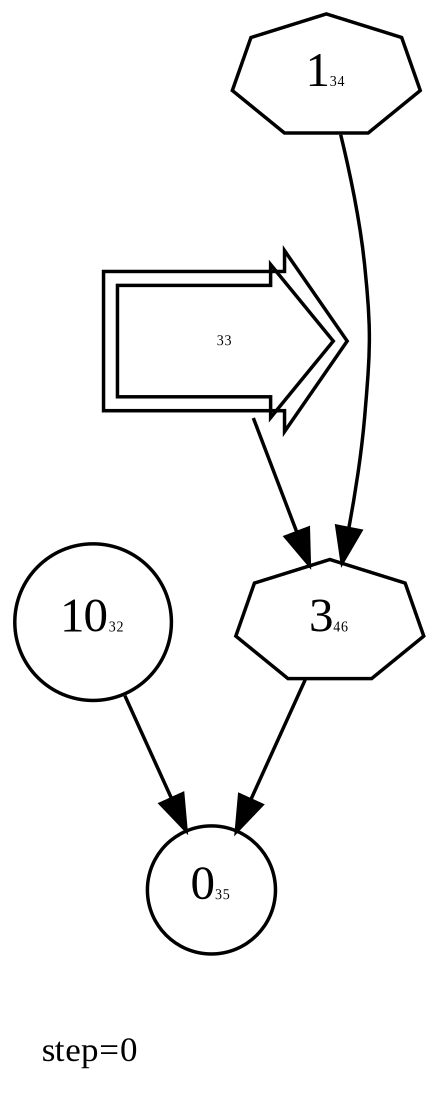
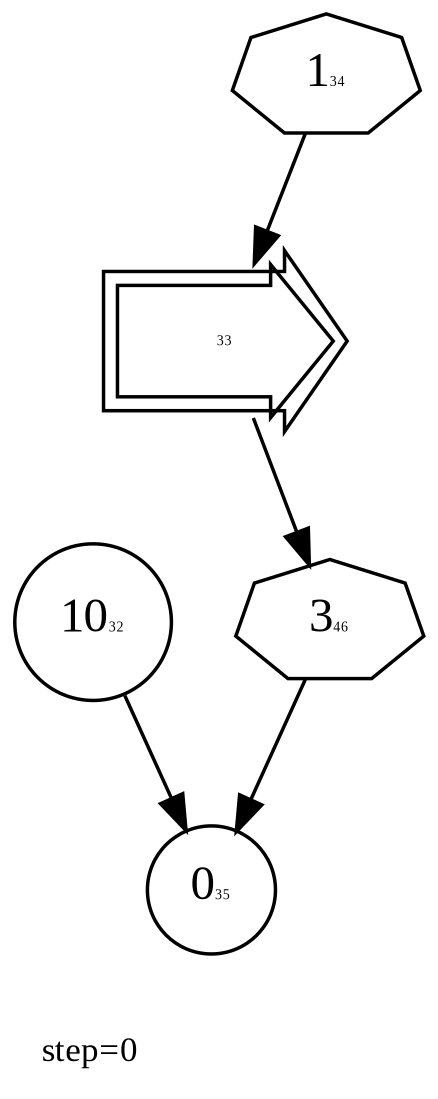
(369, 331) -> (286, 182)
